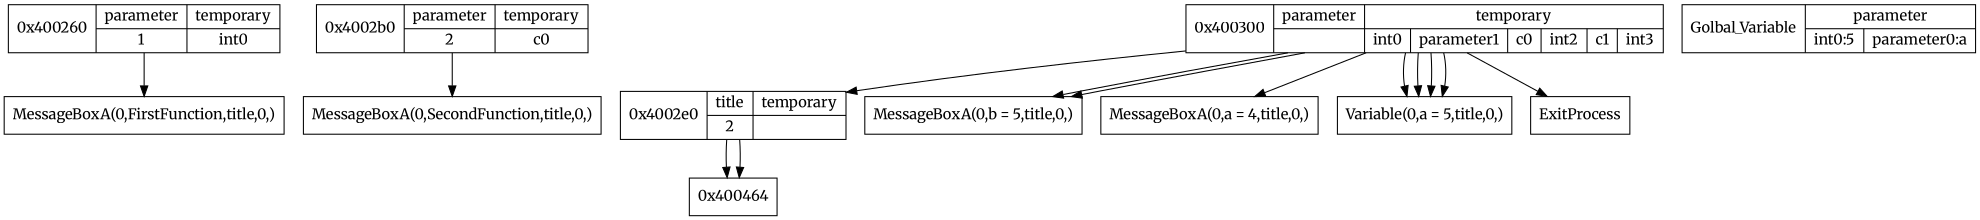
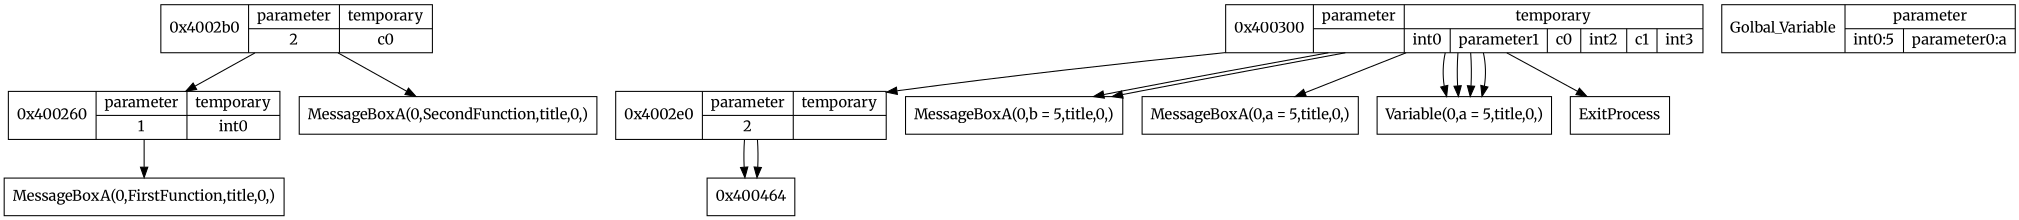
none -> (225, 69)
(730, 103) -> (748, 103)
(1209, 115) -> (1250, 115)
